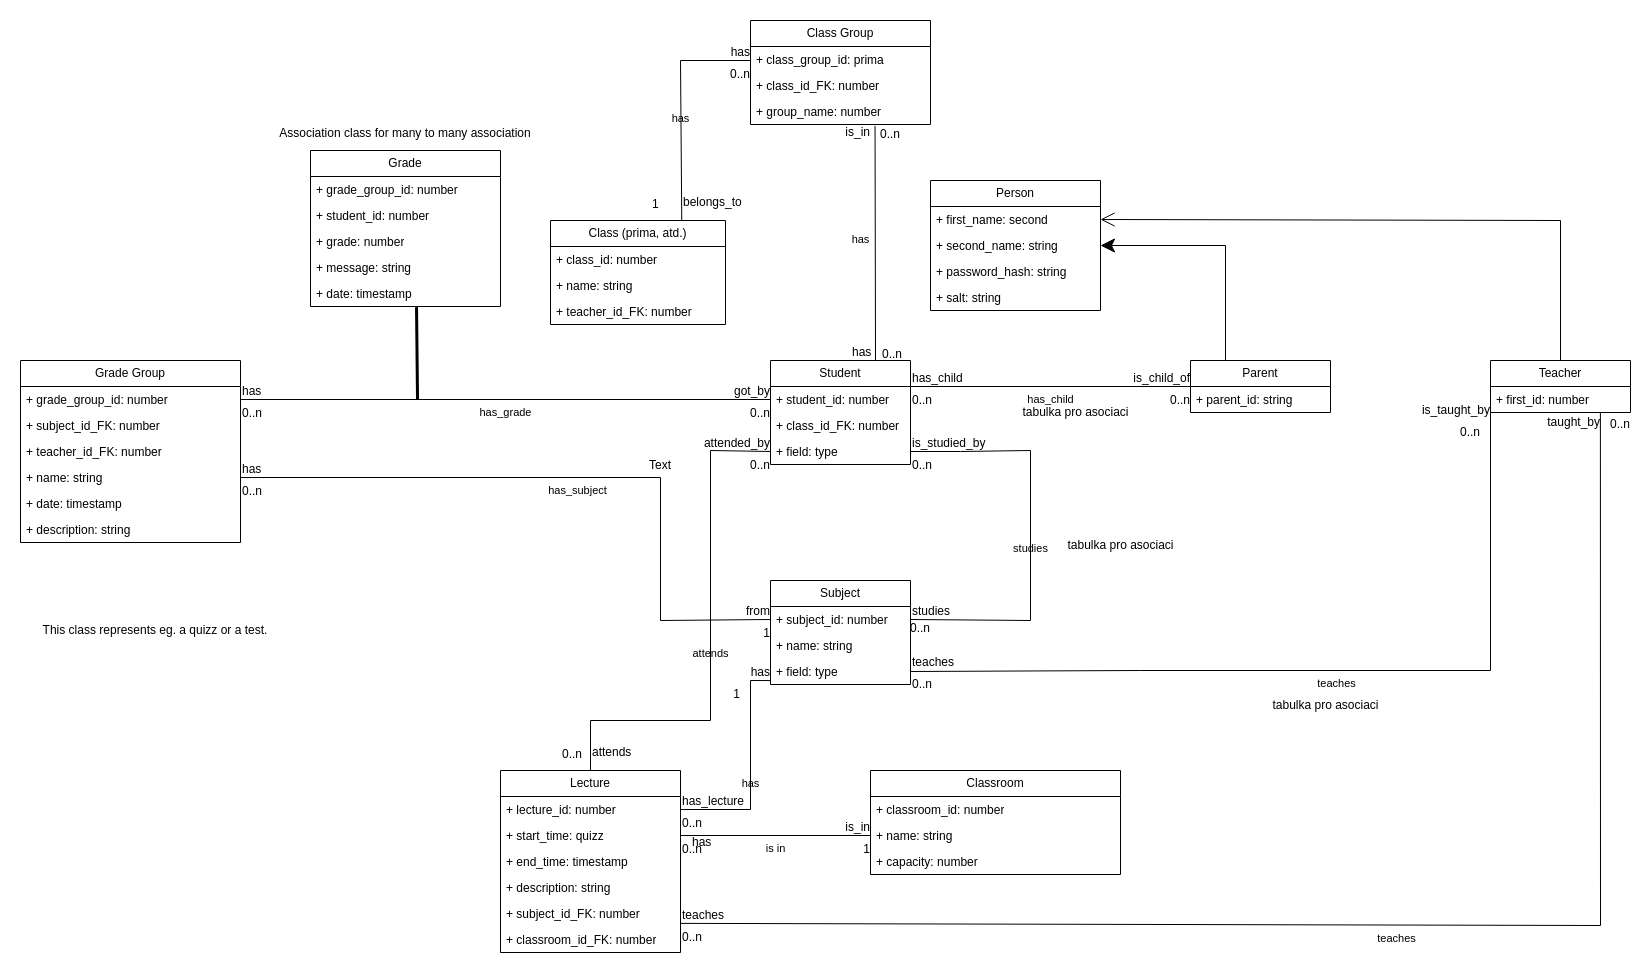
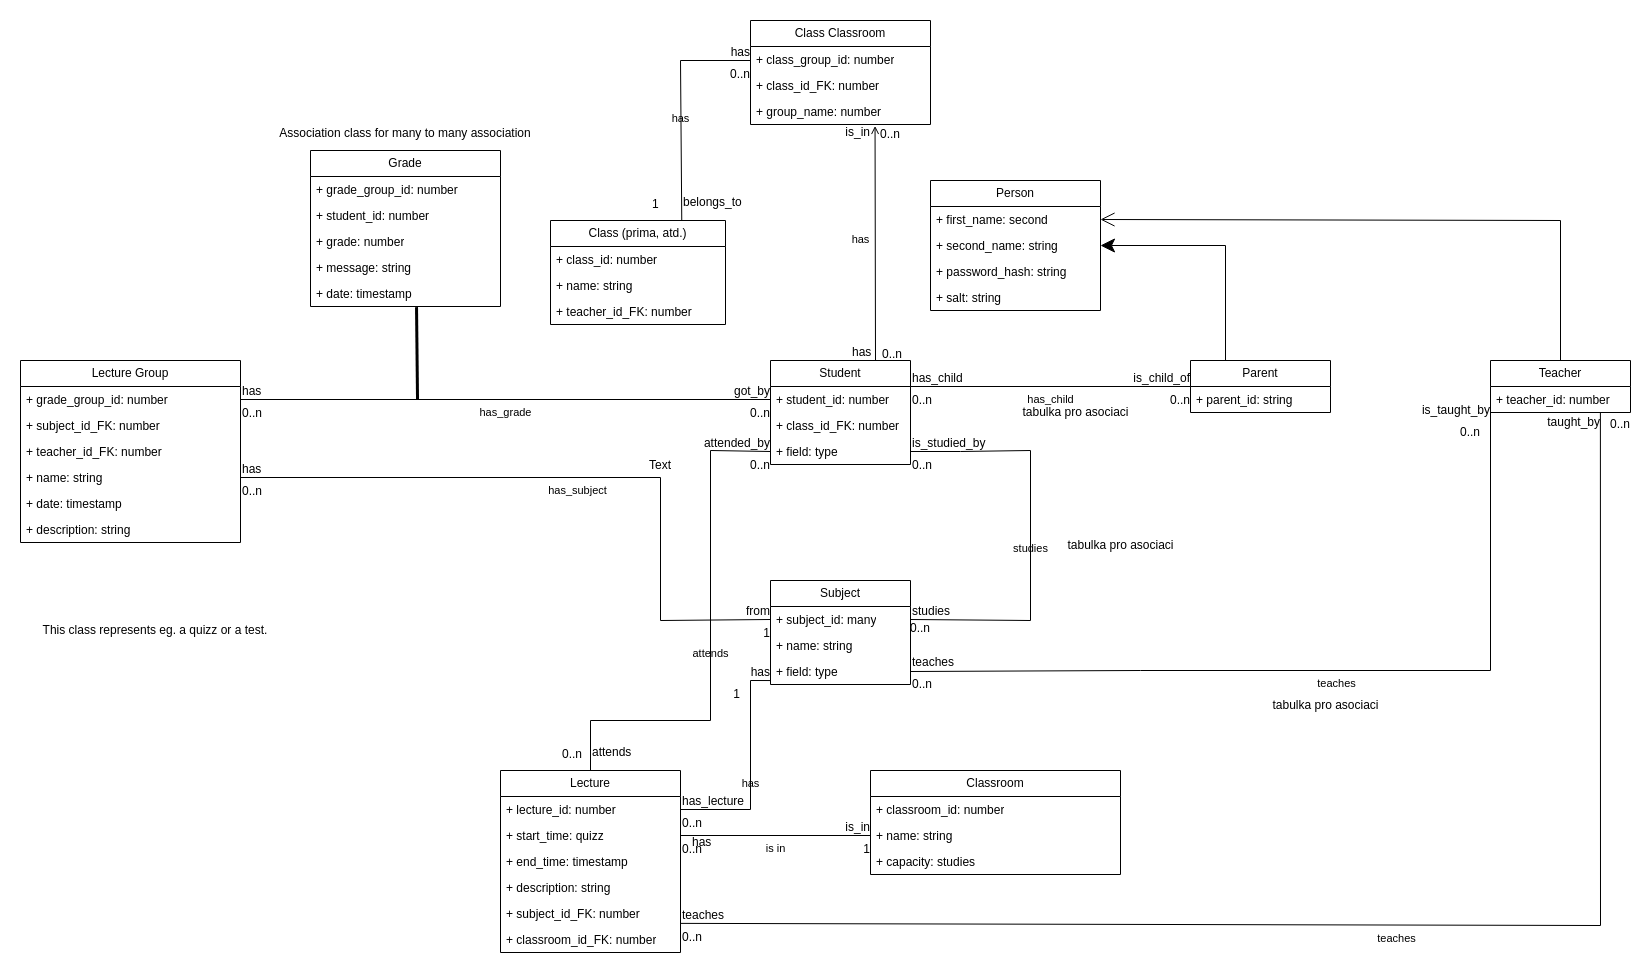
(841, 34) -> (841, 34)
(824, 61) -> (829, 61)
(875, 130) -> (875, 131)
(131, 374) -> (131, 374)
(1549, 401) -> (1557, 401)
(837, 621) -> (831, 621)
(931, 863) -> (933, 863)
